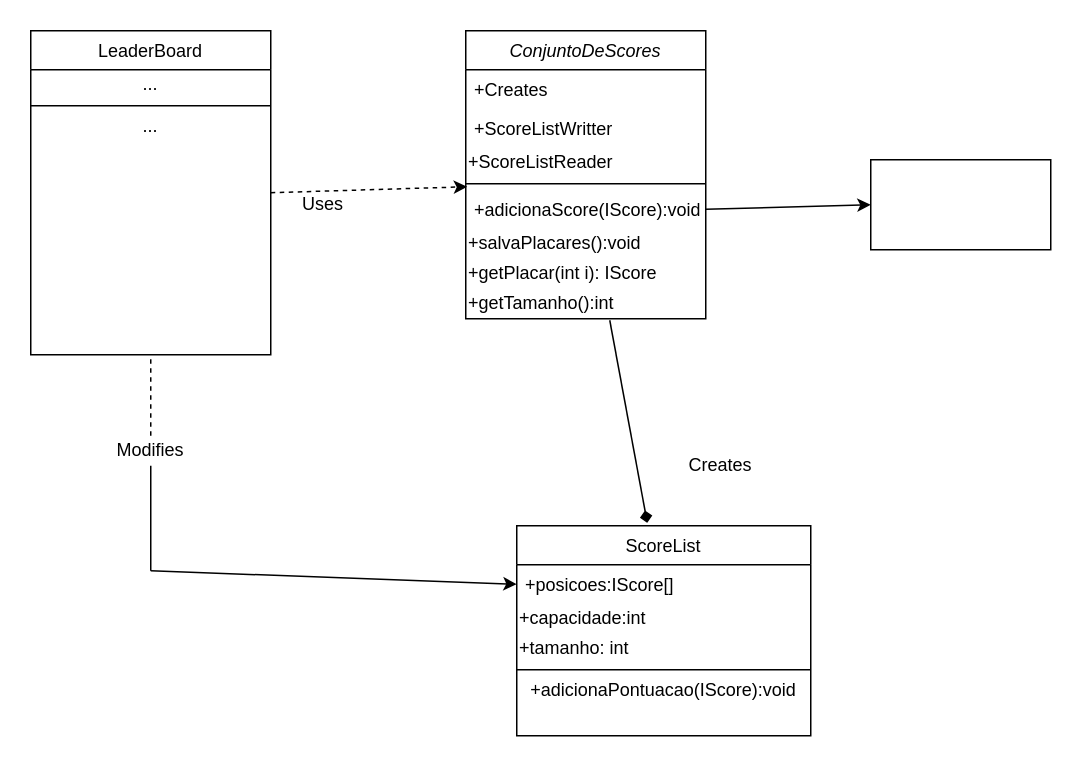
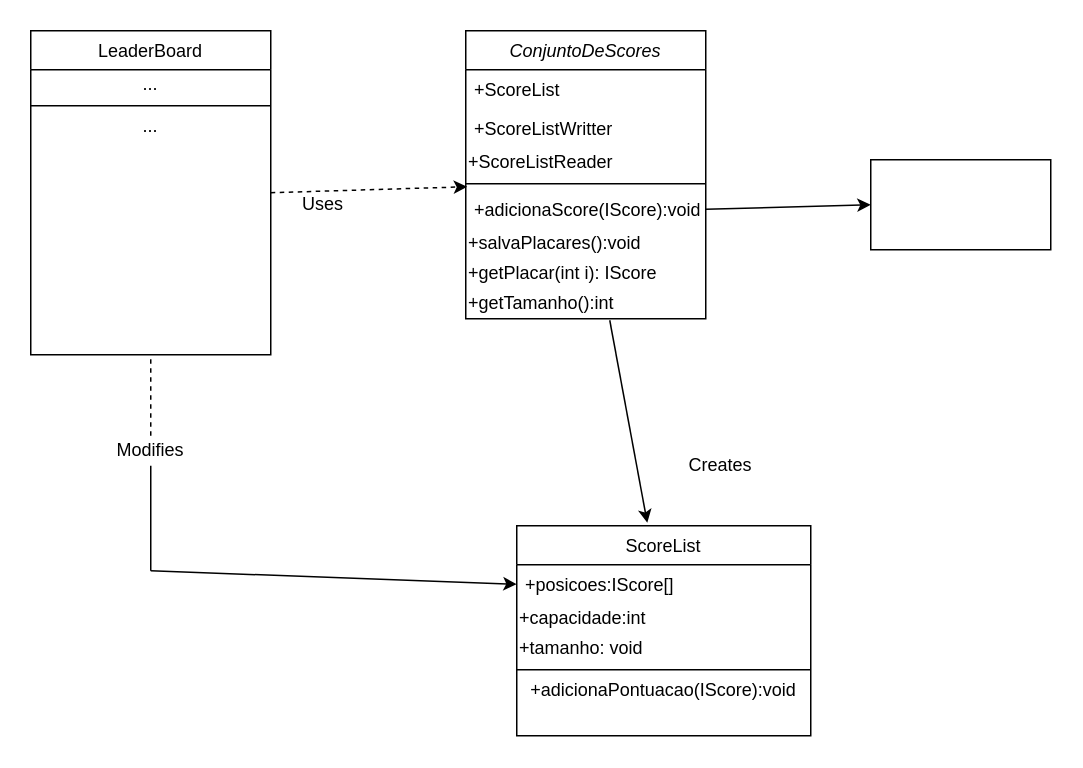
(514, 90) -> (522, 90)
(645, 510) -> (645, 511)
(578, 649) -> (583, 649)
